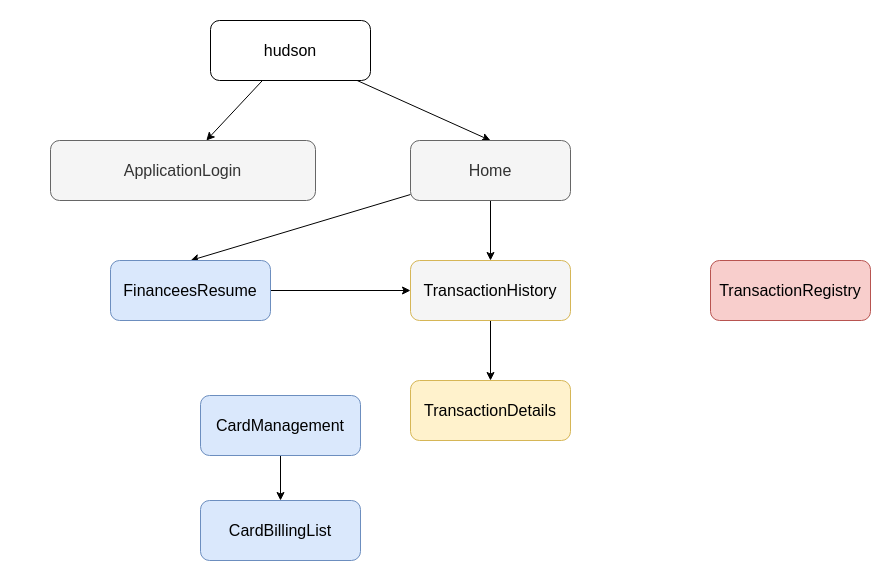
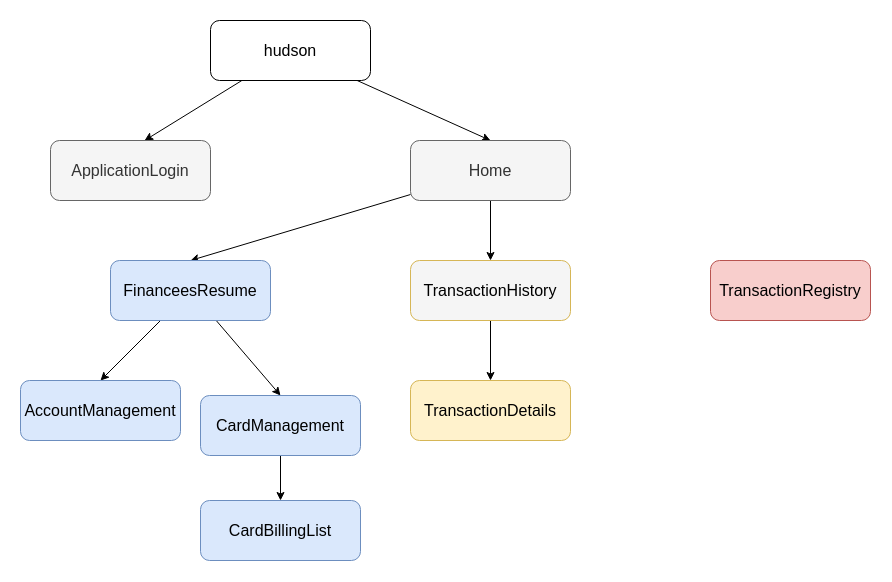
(183, 171) -> (131, 171)
(337, 291) -> (246, 356)
none -> (133, 348)
none -> (101, 411)
